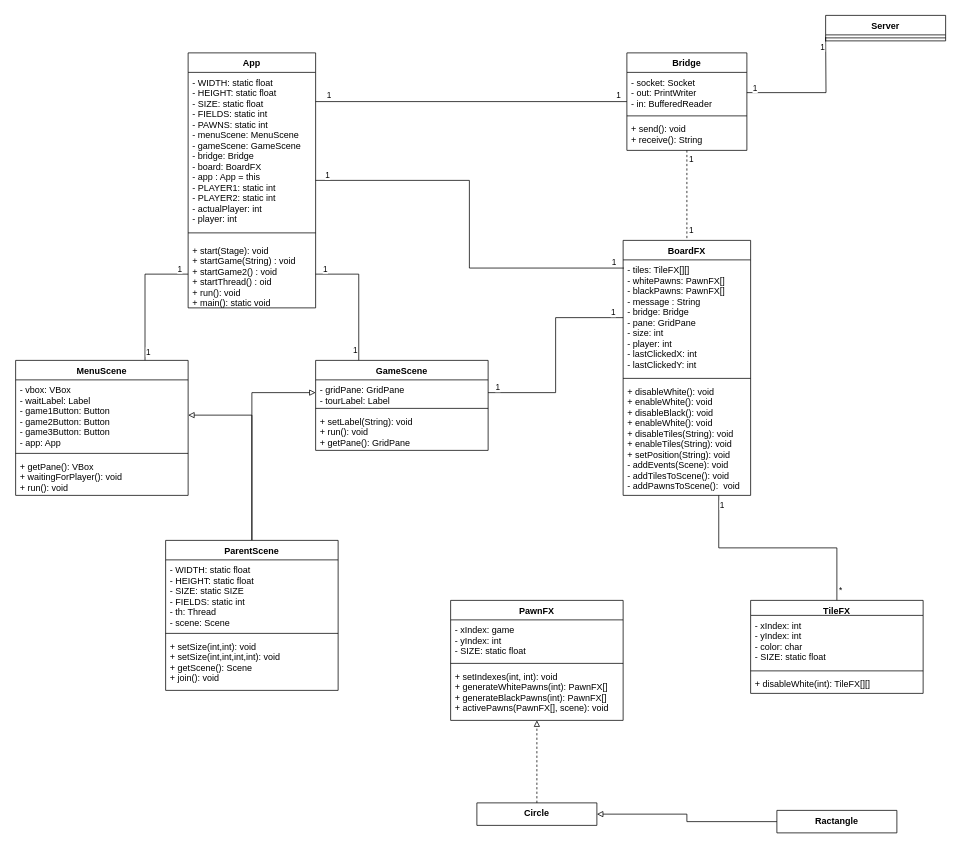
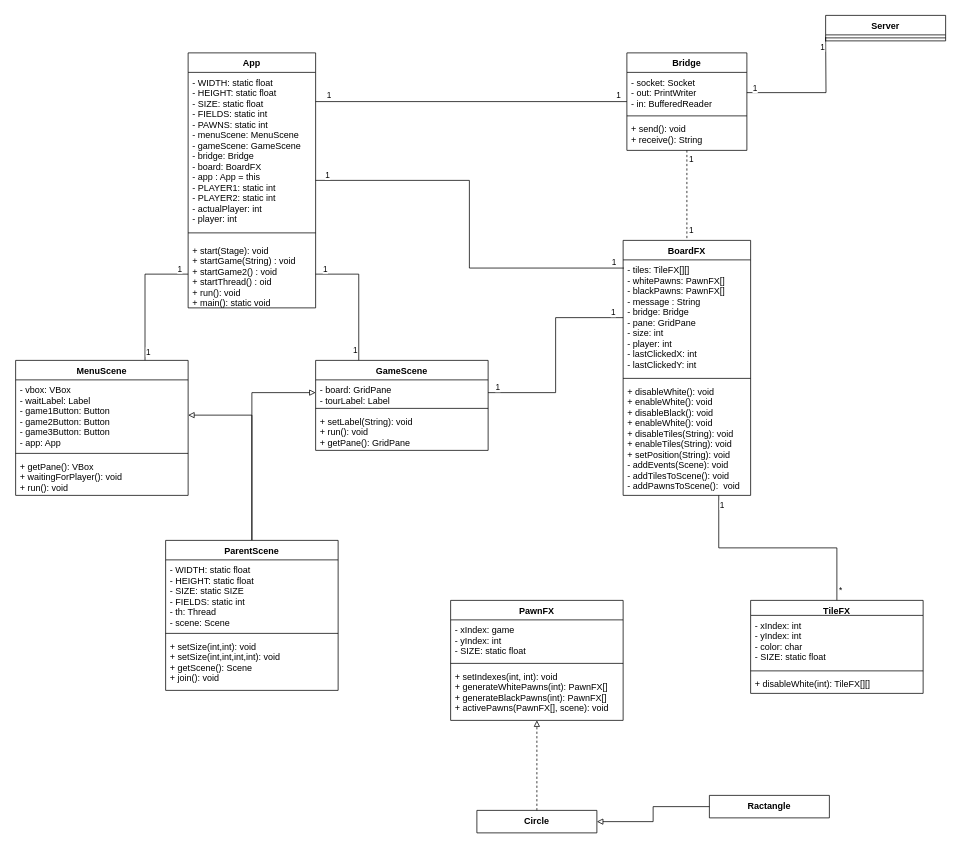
(364, 390) -> (358, 390)
(537, 814) -> (537, 822)
(837, 822) -> (769, 807)
